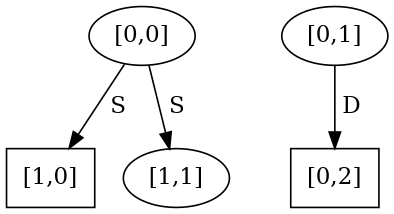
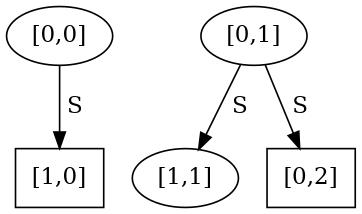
(157, 99) -> (223, 100)
(348, 107) -> (297, 107)
